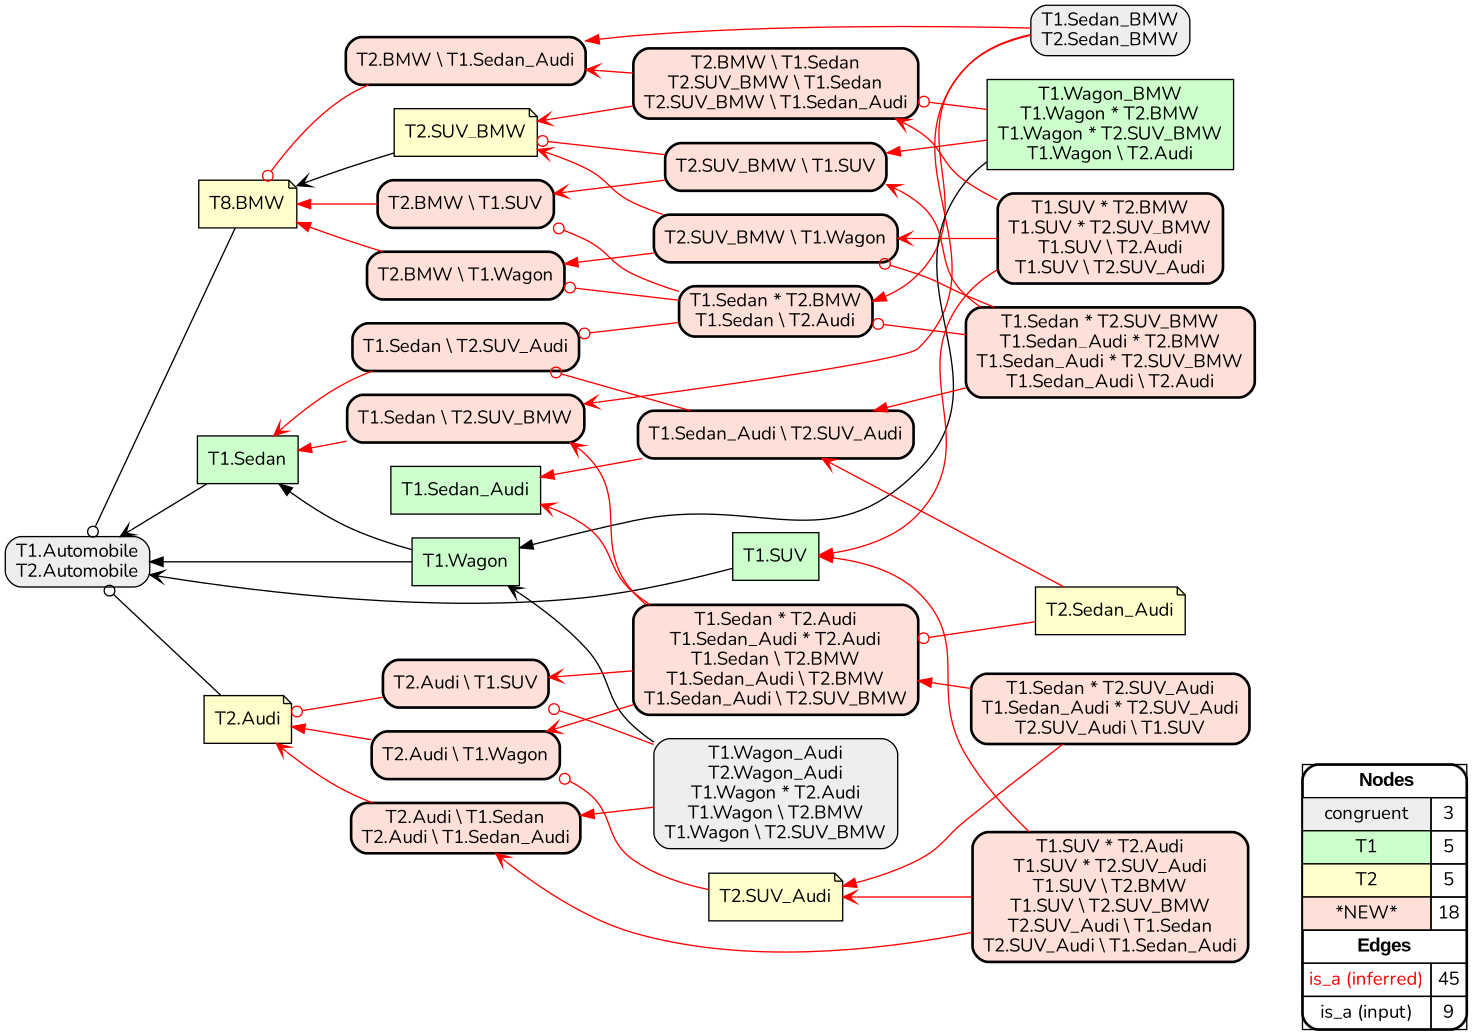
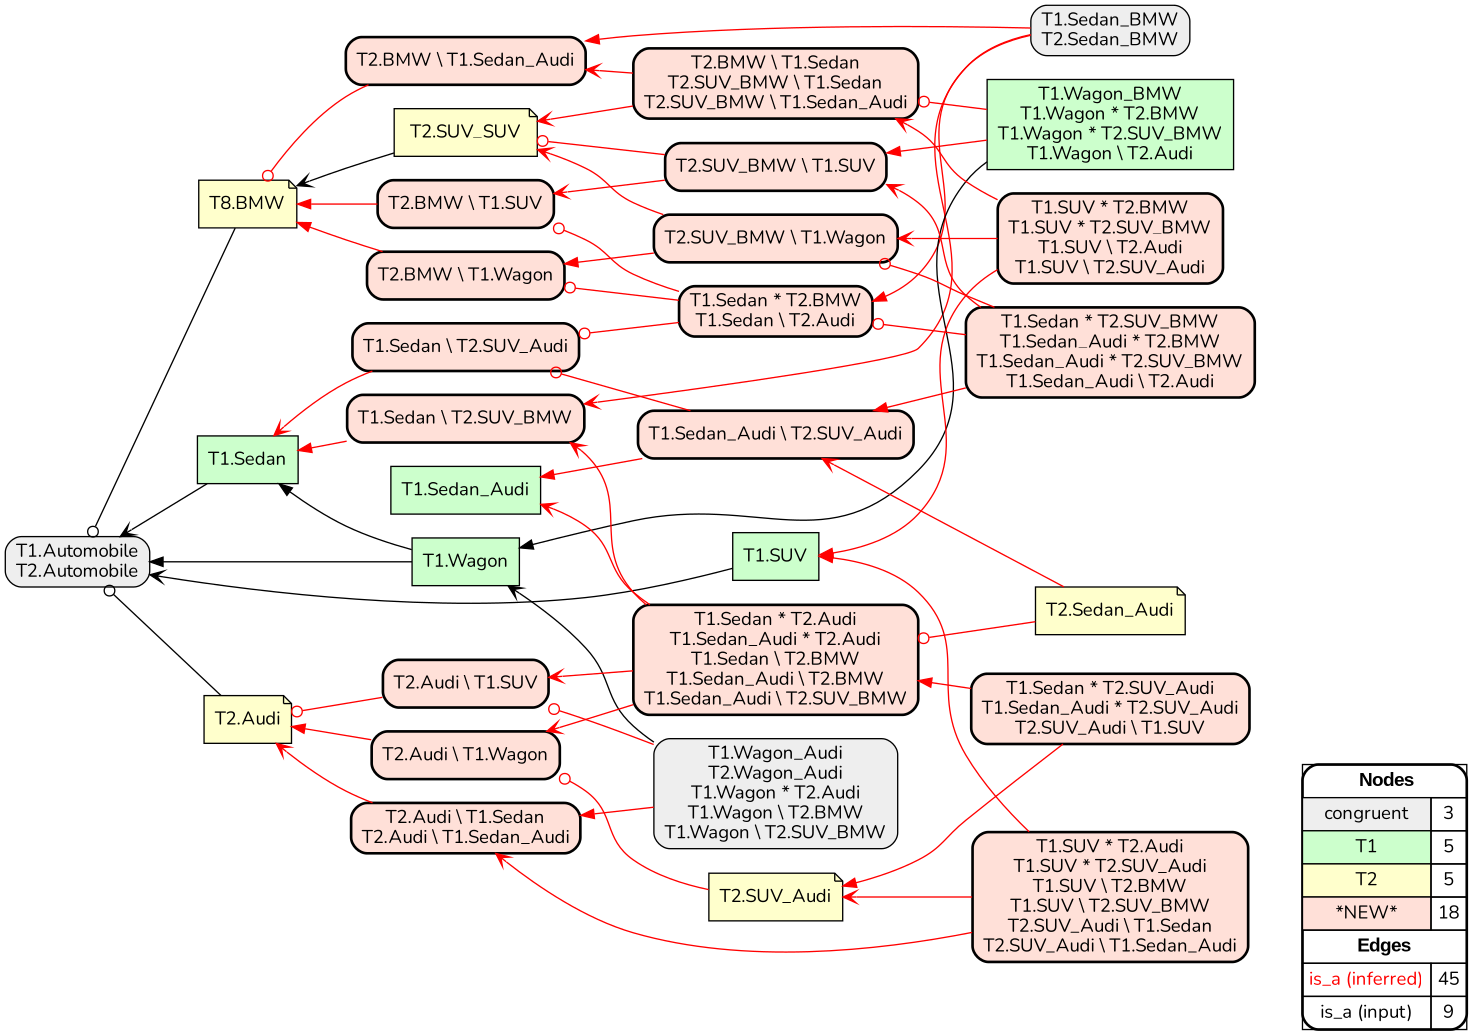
(466, 133) -> (466, 133)
